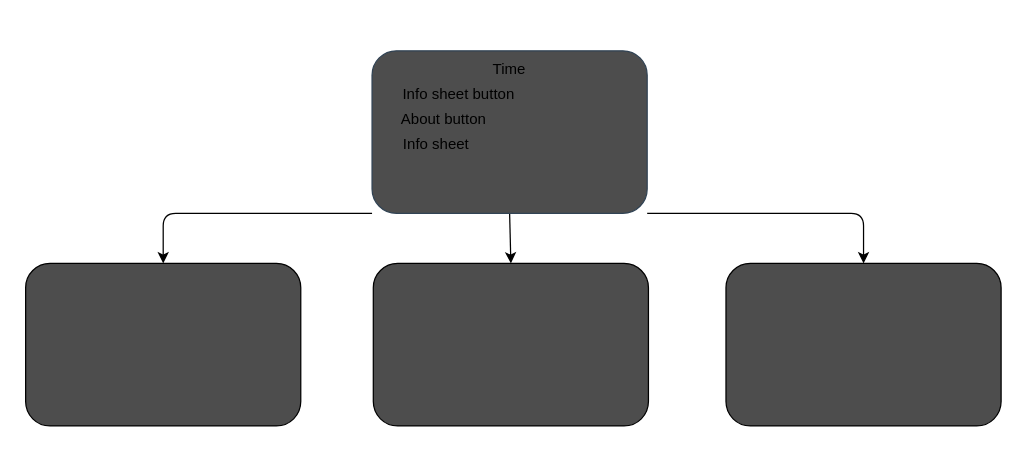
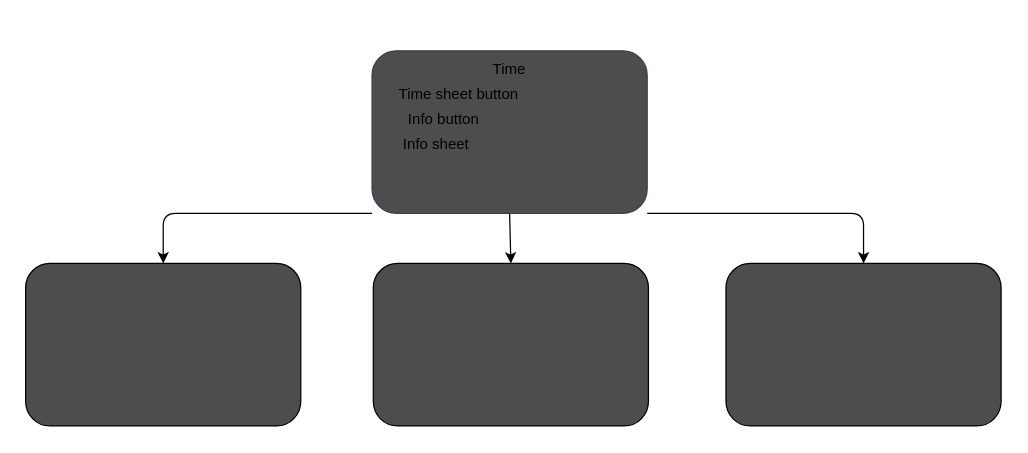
(459, 94) -> (459, 94)
(444, 119) -> (444, 119)
